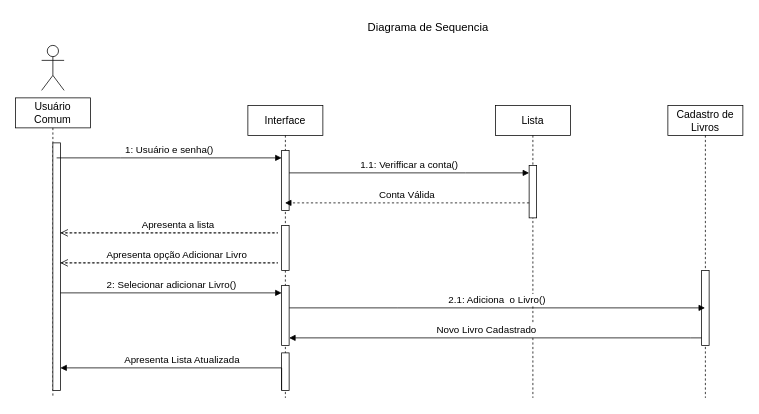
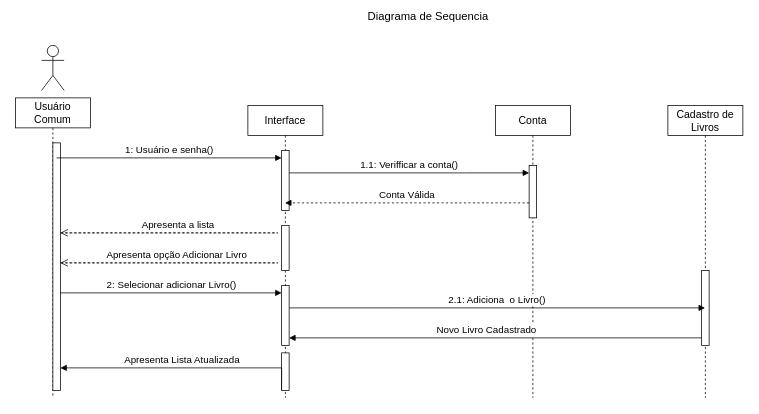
(428, 27) -> (428, 15)
(533, 120) -> (533, 120)
